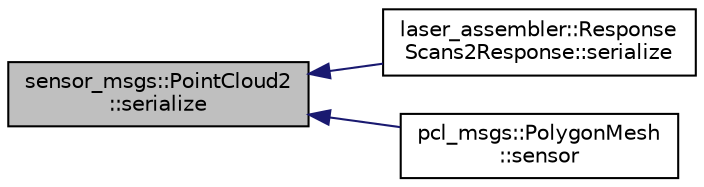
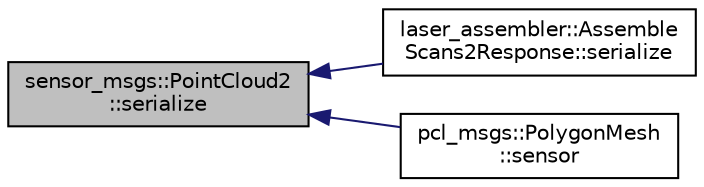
(539, 42) -> (539, 42)
